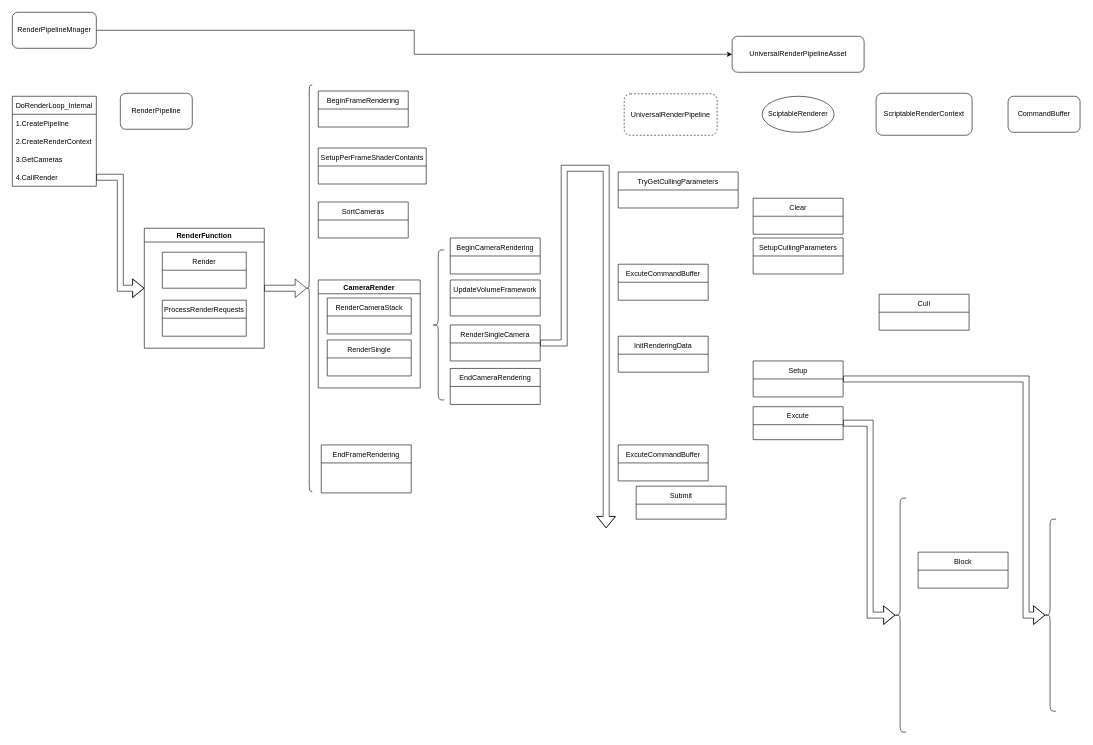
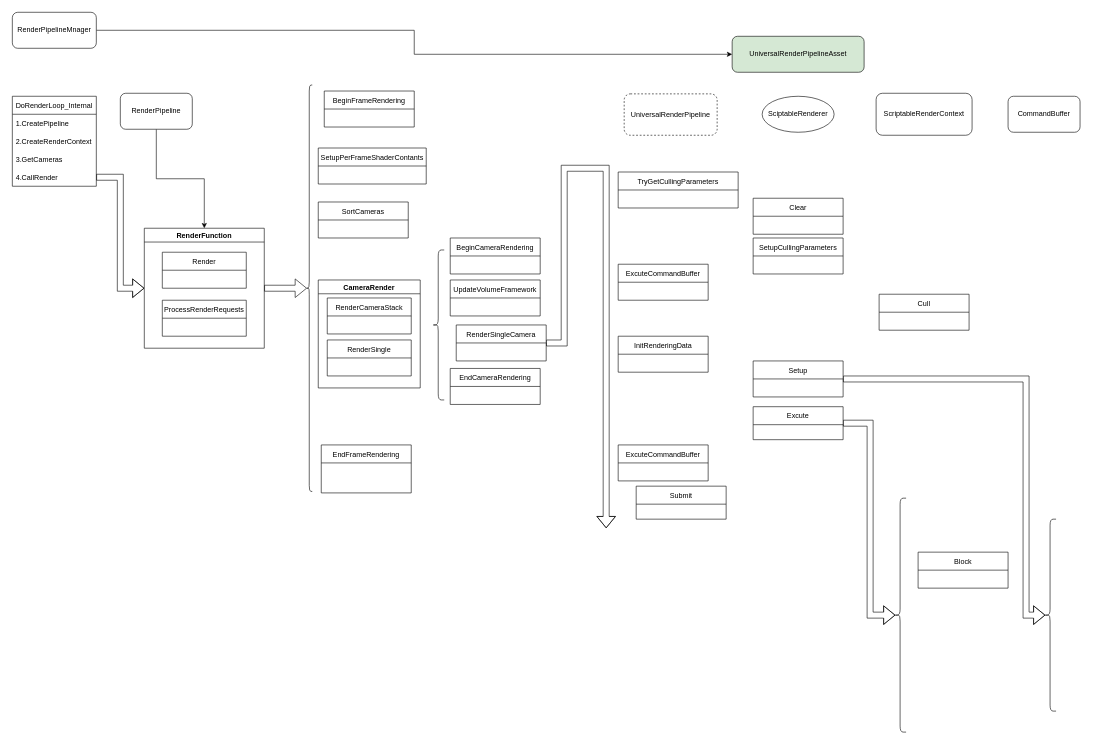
(798, 54) -> (798, 54)
(363, 109) -> (369, 109)
none -> (156, 178)
(495, 343) -> (501, 343)
